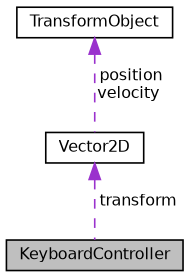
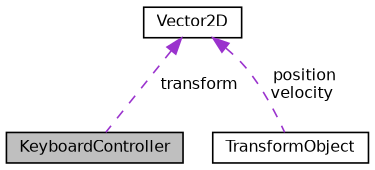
(95, 93) -> (260, 87)
